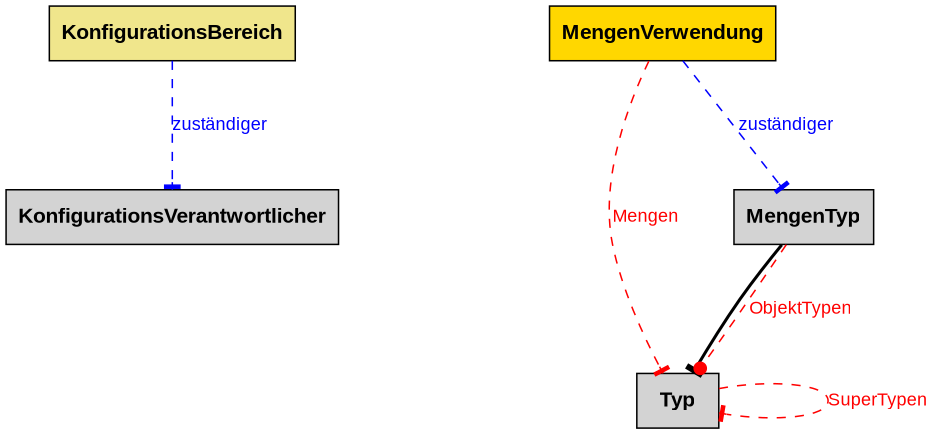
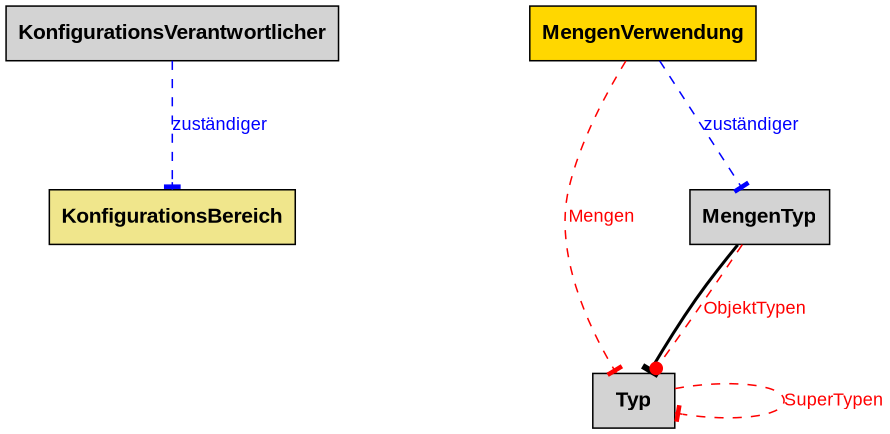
(172, 121) -> (172, 121)
